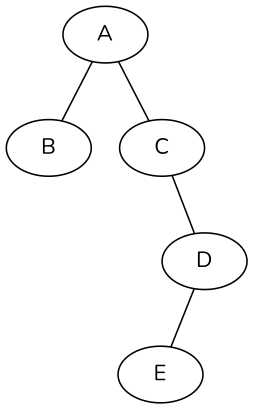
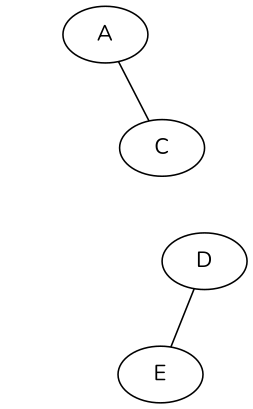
(49, 148) -> none
(183, 204) -> none
